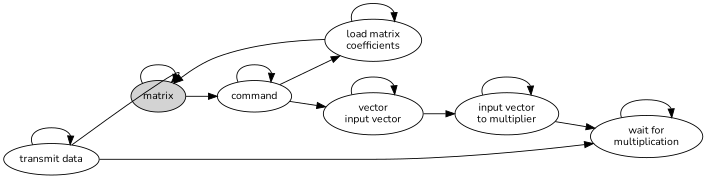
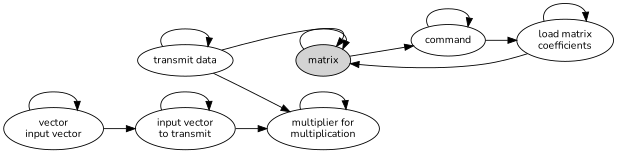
(303, 103) -> none
(507, 114) -> (185, 129)
(647, 137) -> (323, 129)
